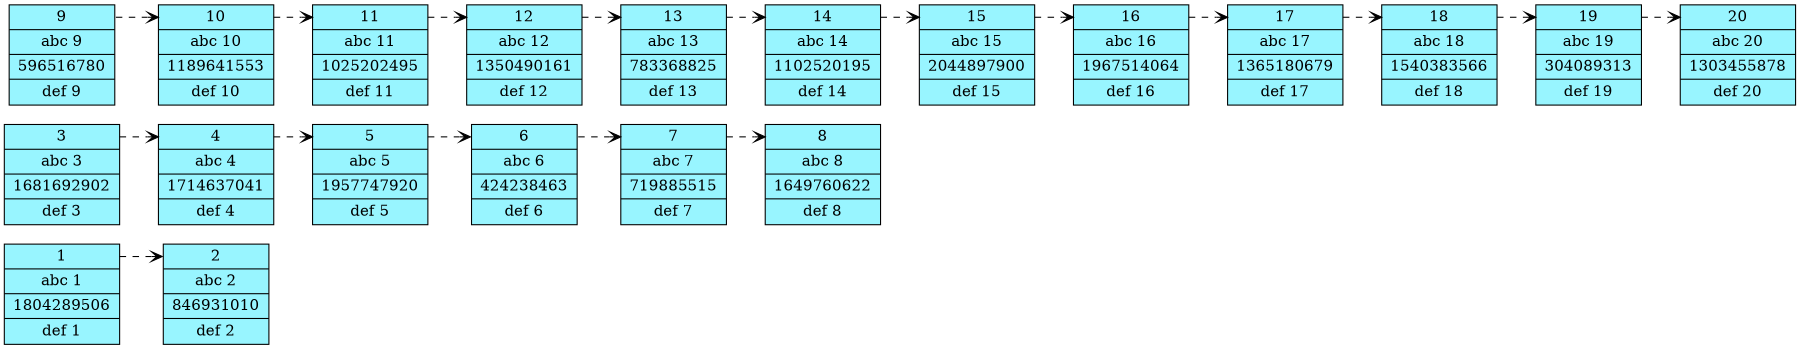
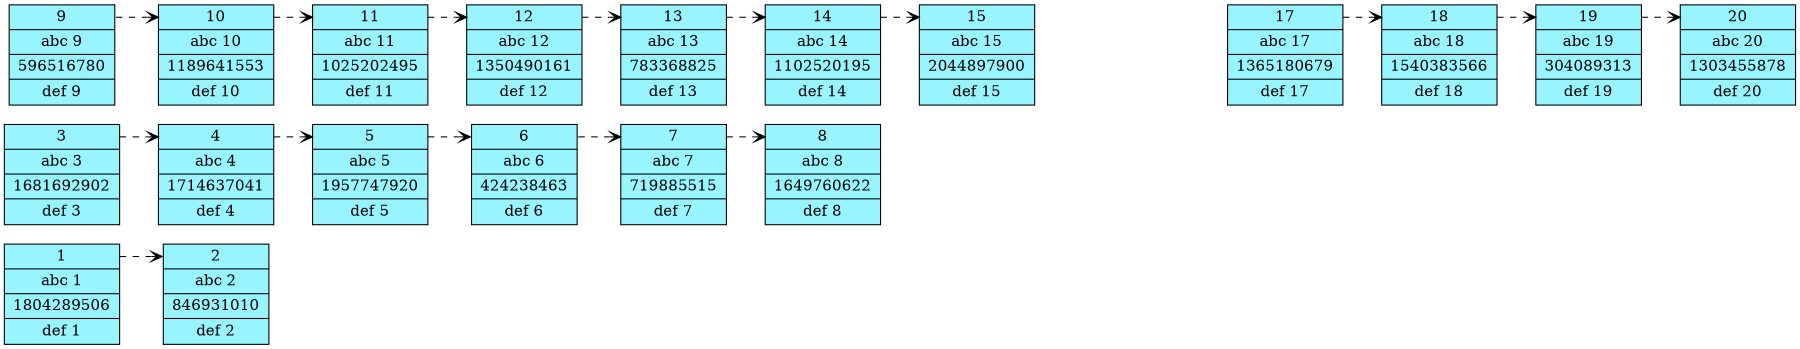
(1131, 55) -> none
